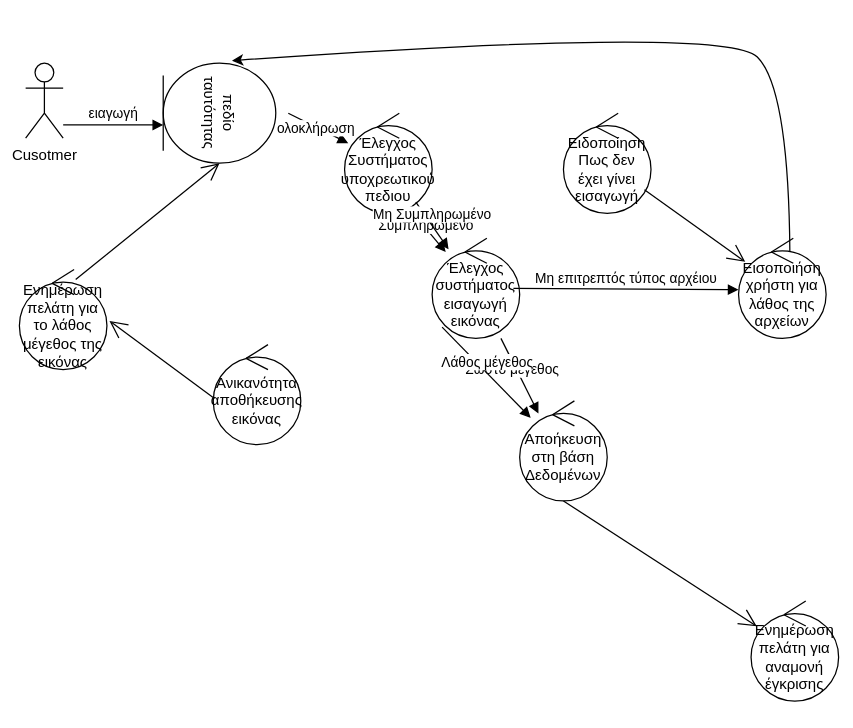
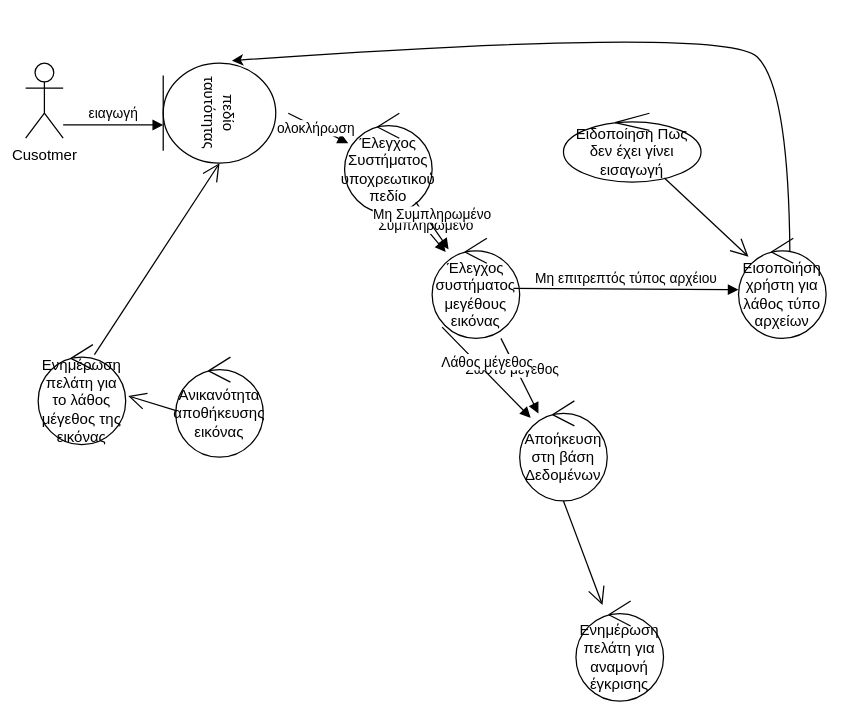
(607, 163) -> (632, 148)
(388, 169) -> (388, 169)
(476, 294) -> (476, 294)
(782, 294) -> (782, 294)
(63, 319) -> (82, 394)
(257, 394) -> (219, 407)
(794, 651) -> (619, 651)
